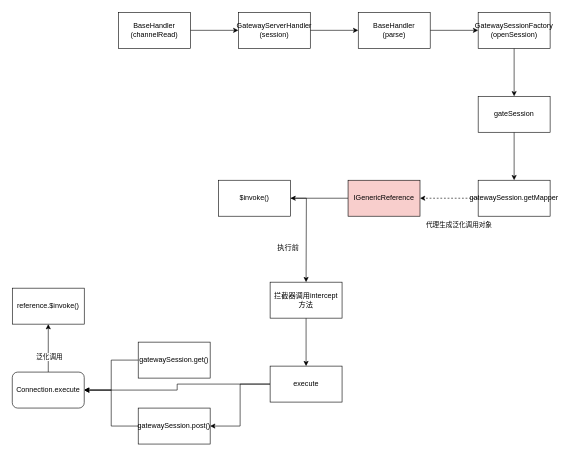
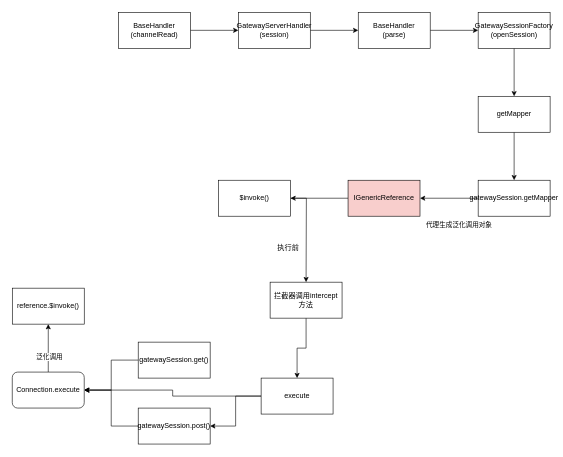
(515, 114) -> (515, 114)
(451, 198) -> (451, 198)
(306, 384) -> (297, 396)
